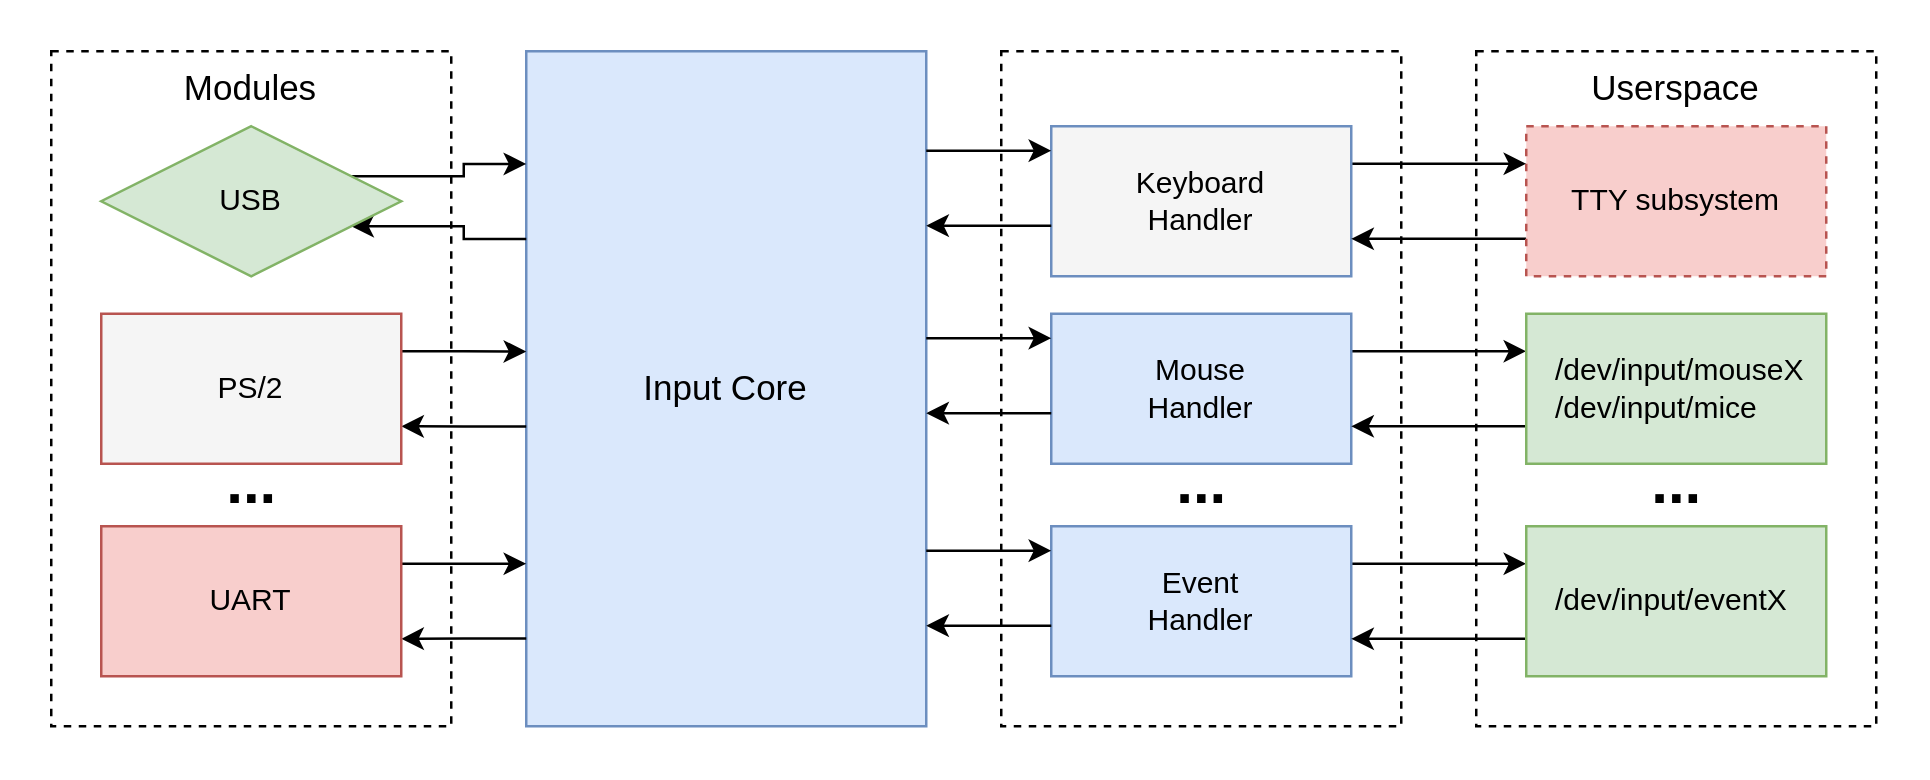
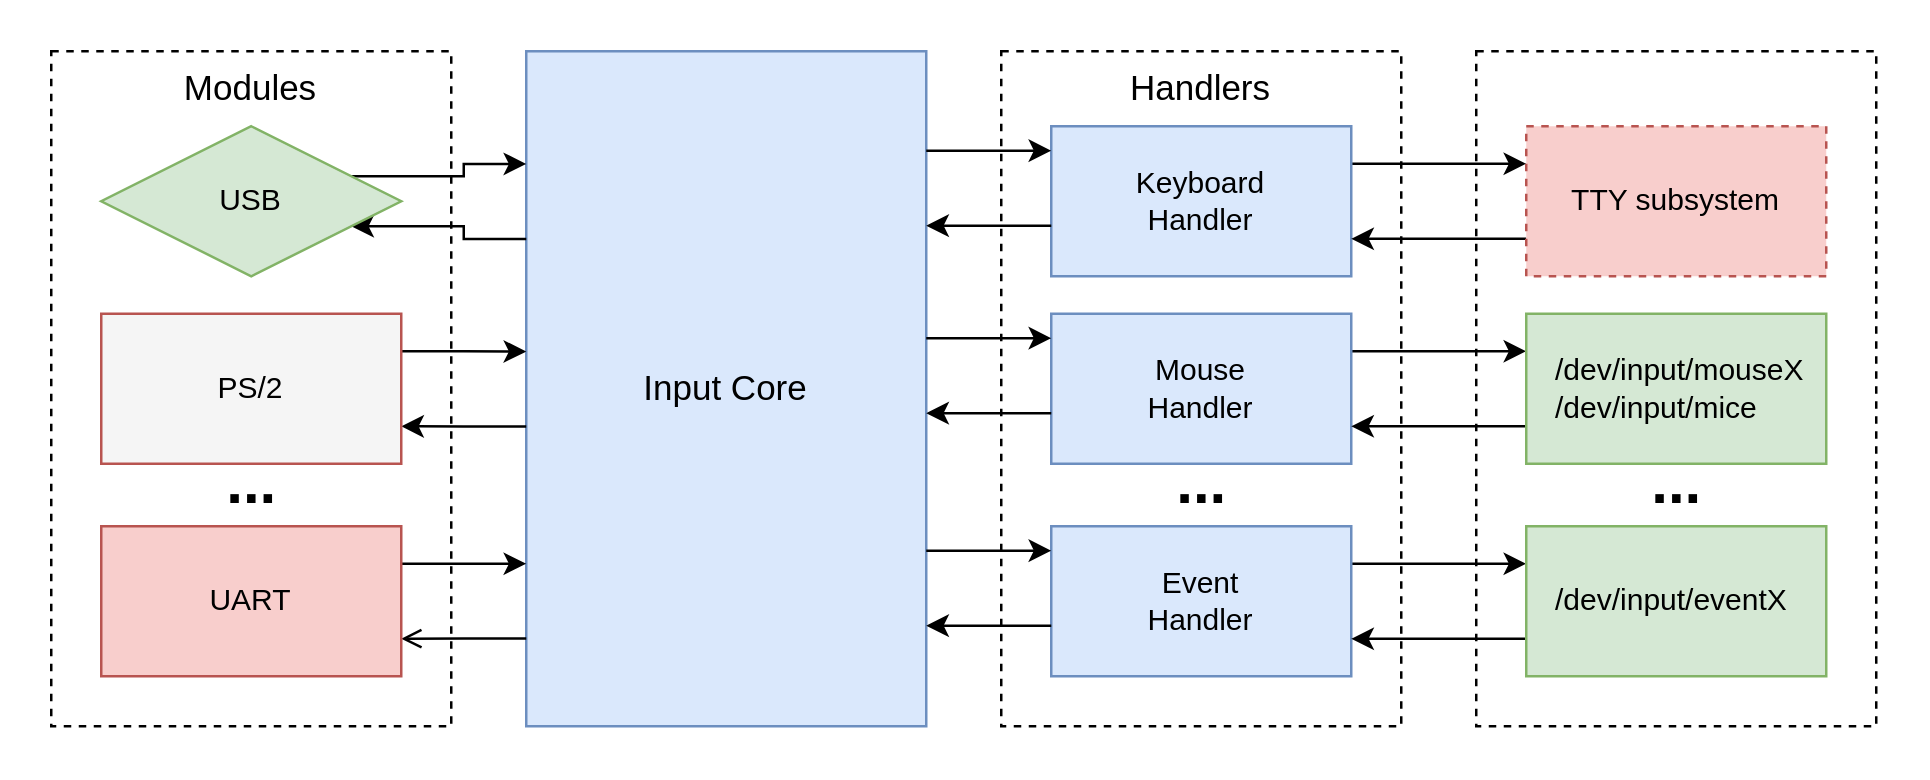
none -> (1201, 89)
(1676, 89) -> none
(1201, 201) -> (1201, 201)
(419, 639) -> (415, 639)
